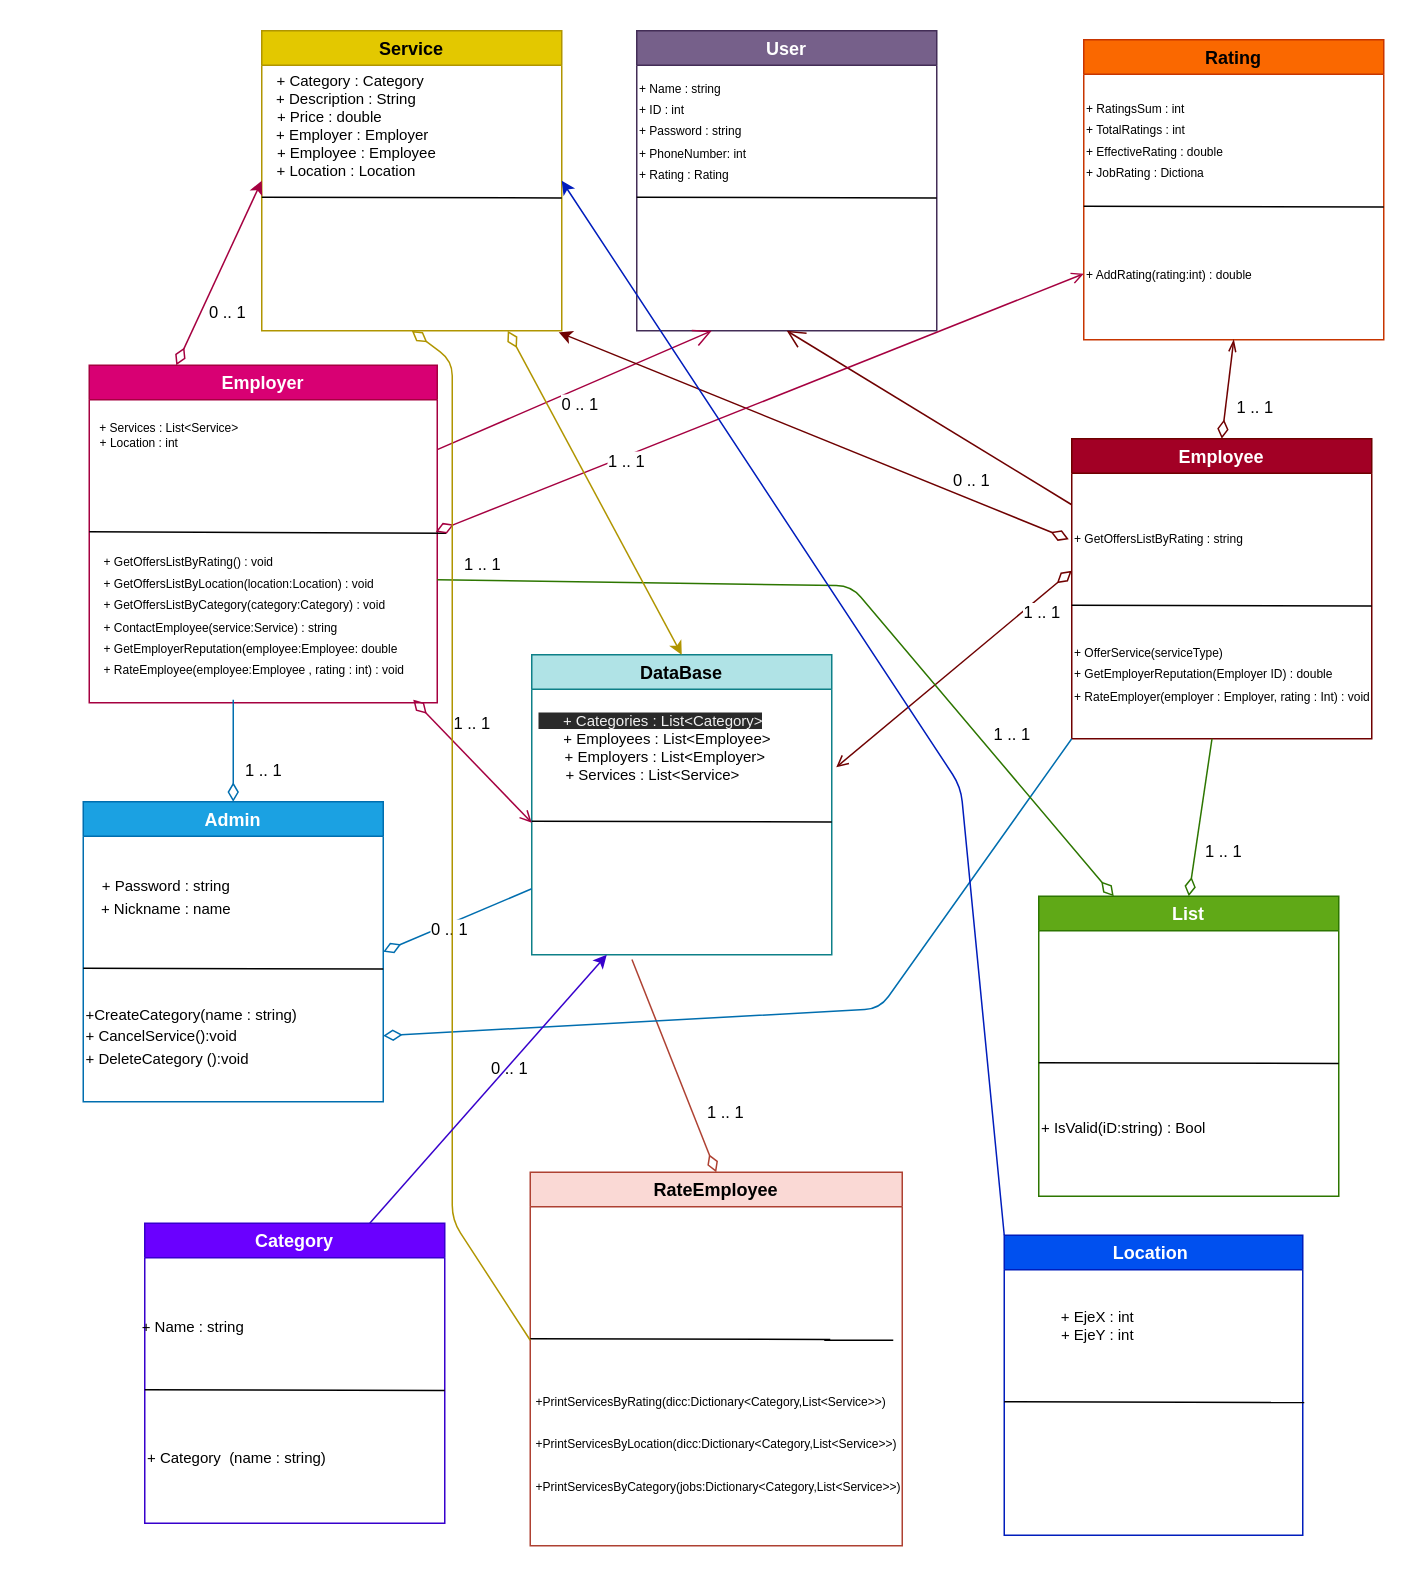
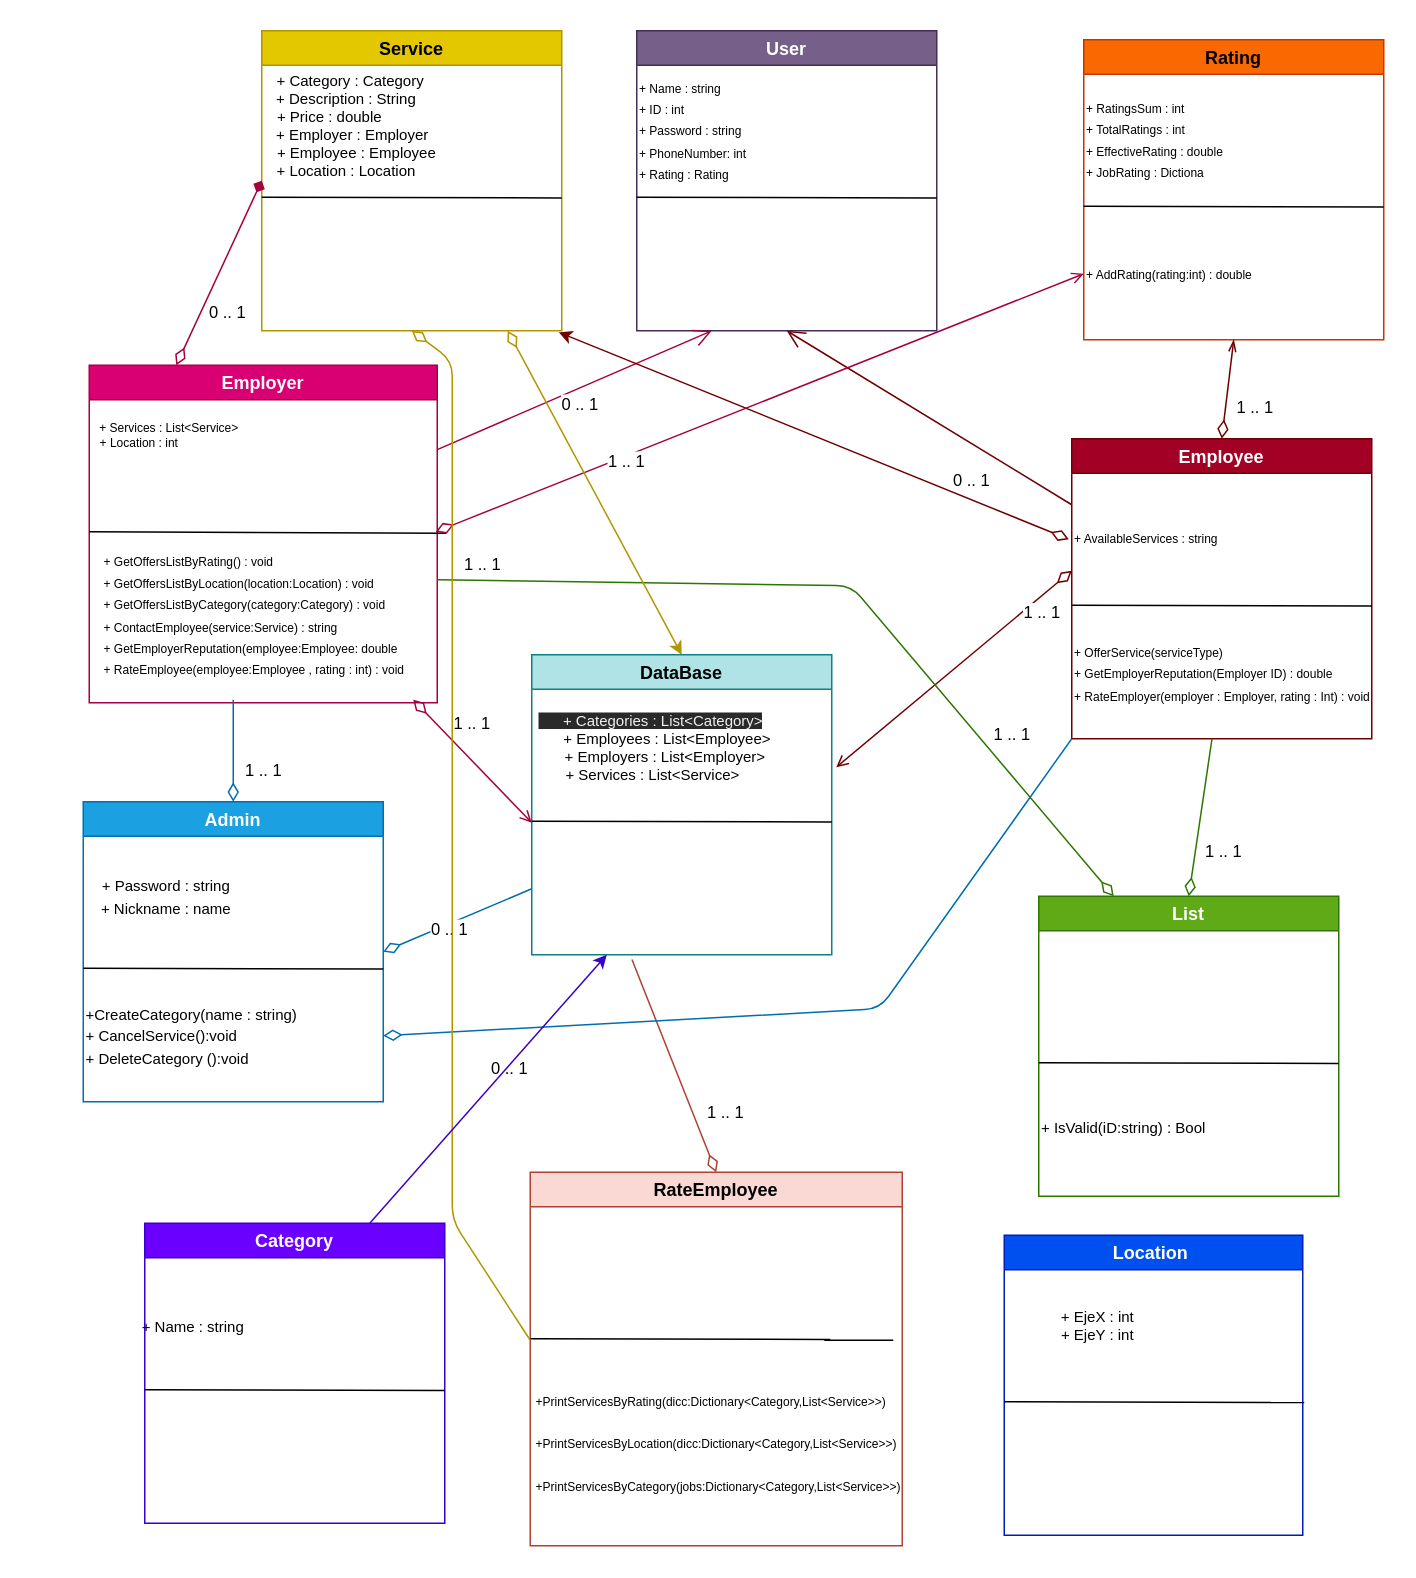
(257, 190) -> (257, 191)
(1220, 538) -> (1195, 538)
(822, 576) -> none
(295, 1457) -> none
